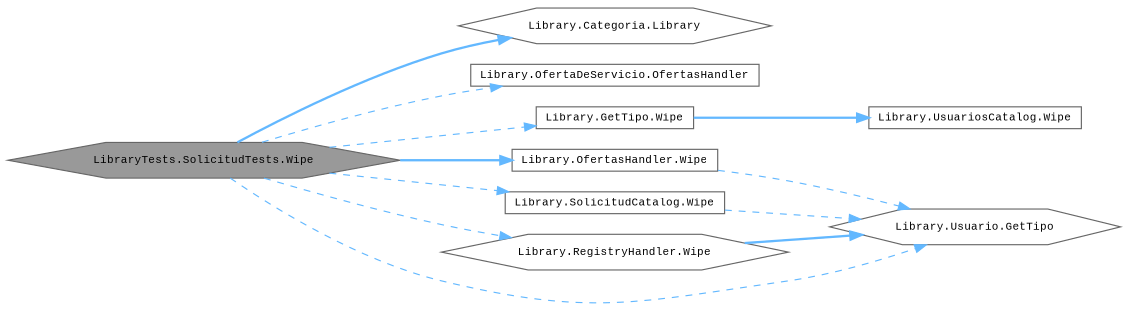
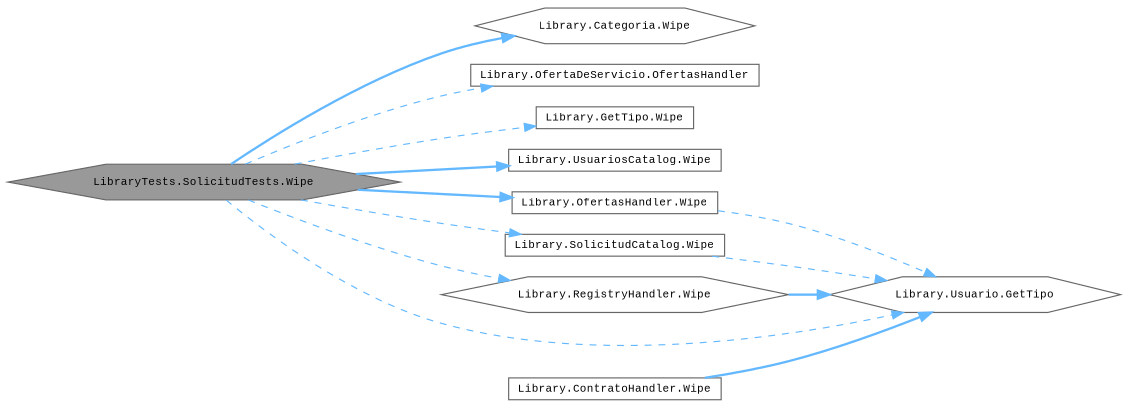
(615, 26) -> (615, 26)
(775, 118) -> (427, 170)
none -> (615, 389)
